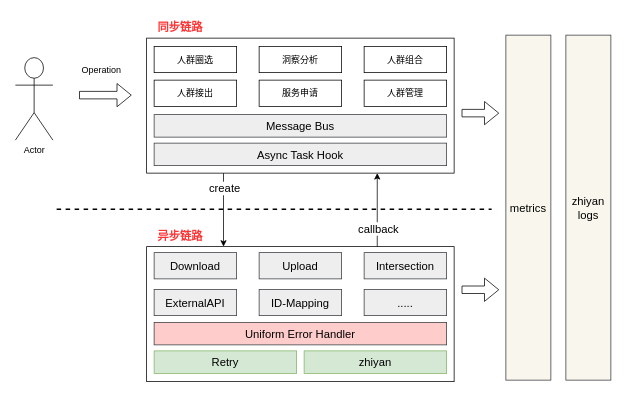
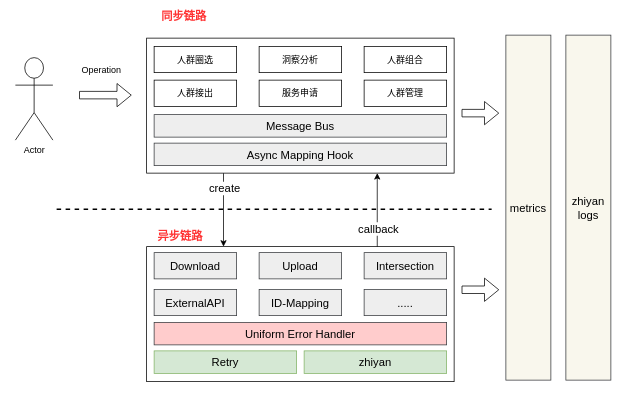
(180, 27) -> (184, 15)
(300, 154) -> (300, 154)
